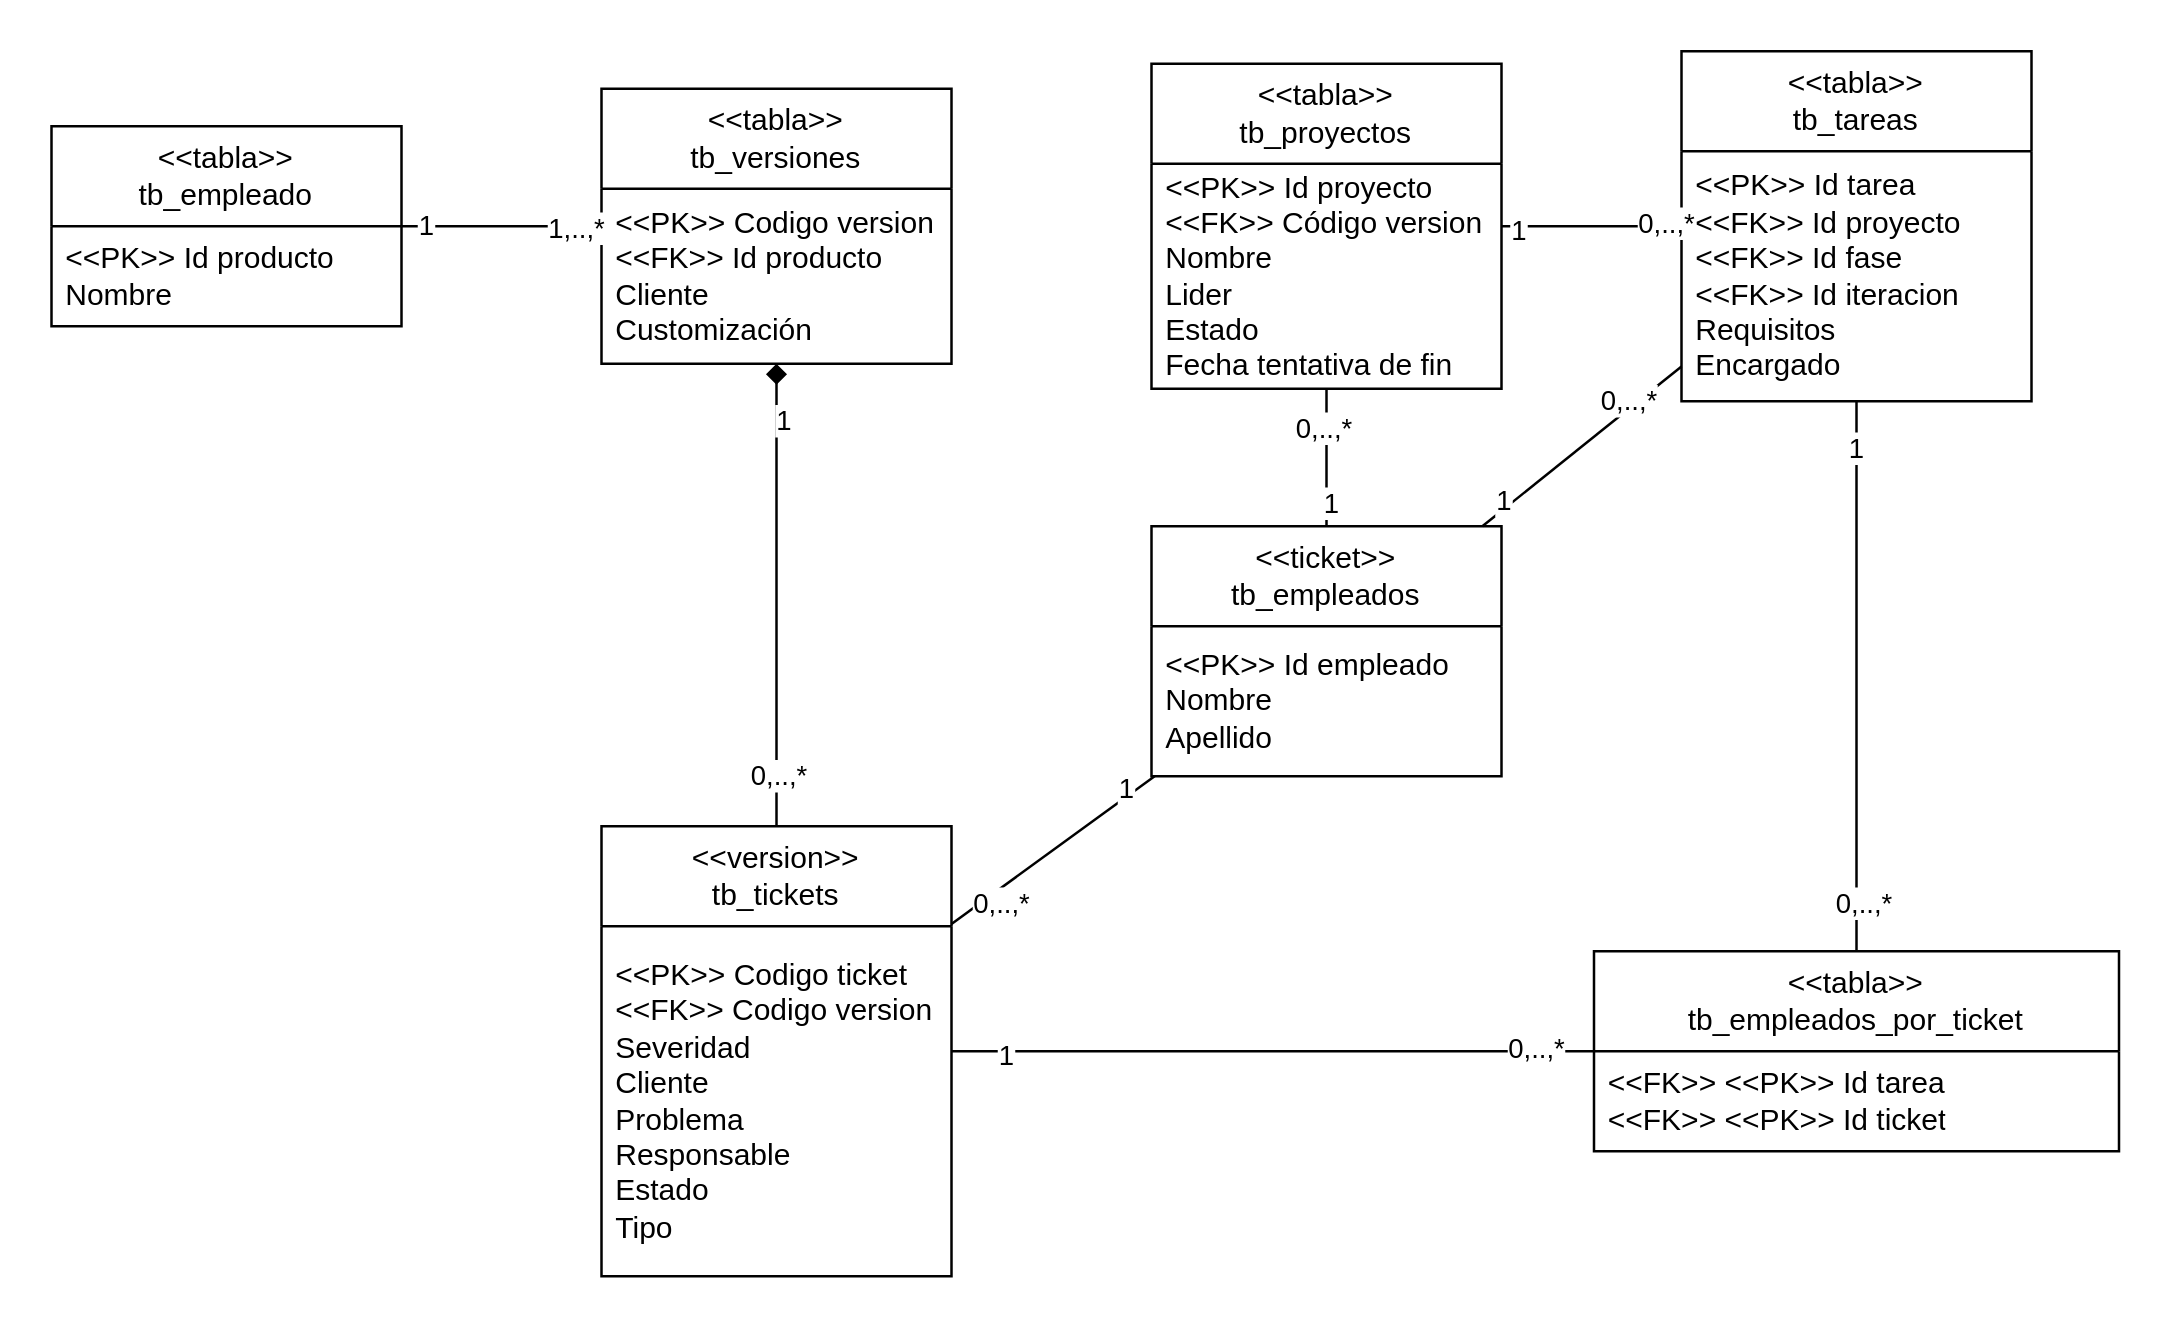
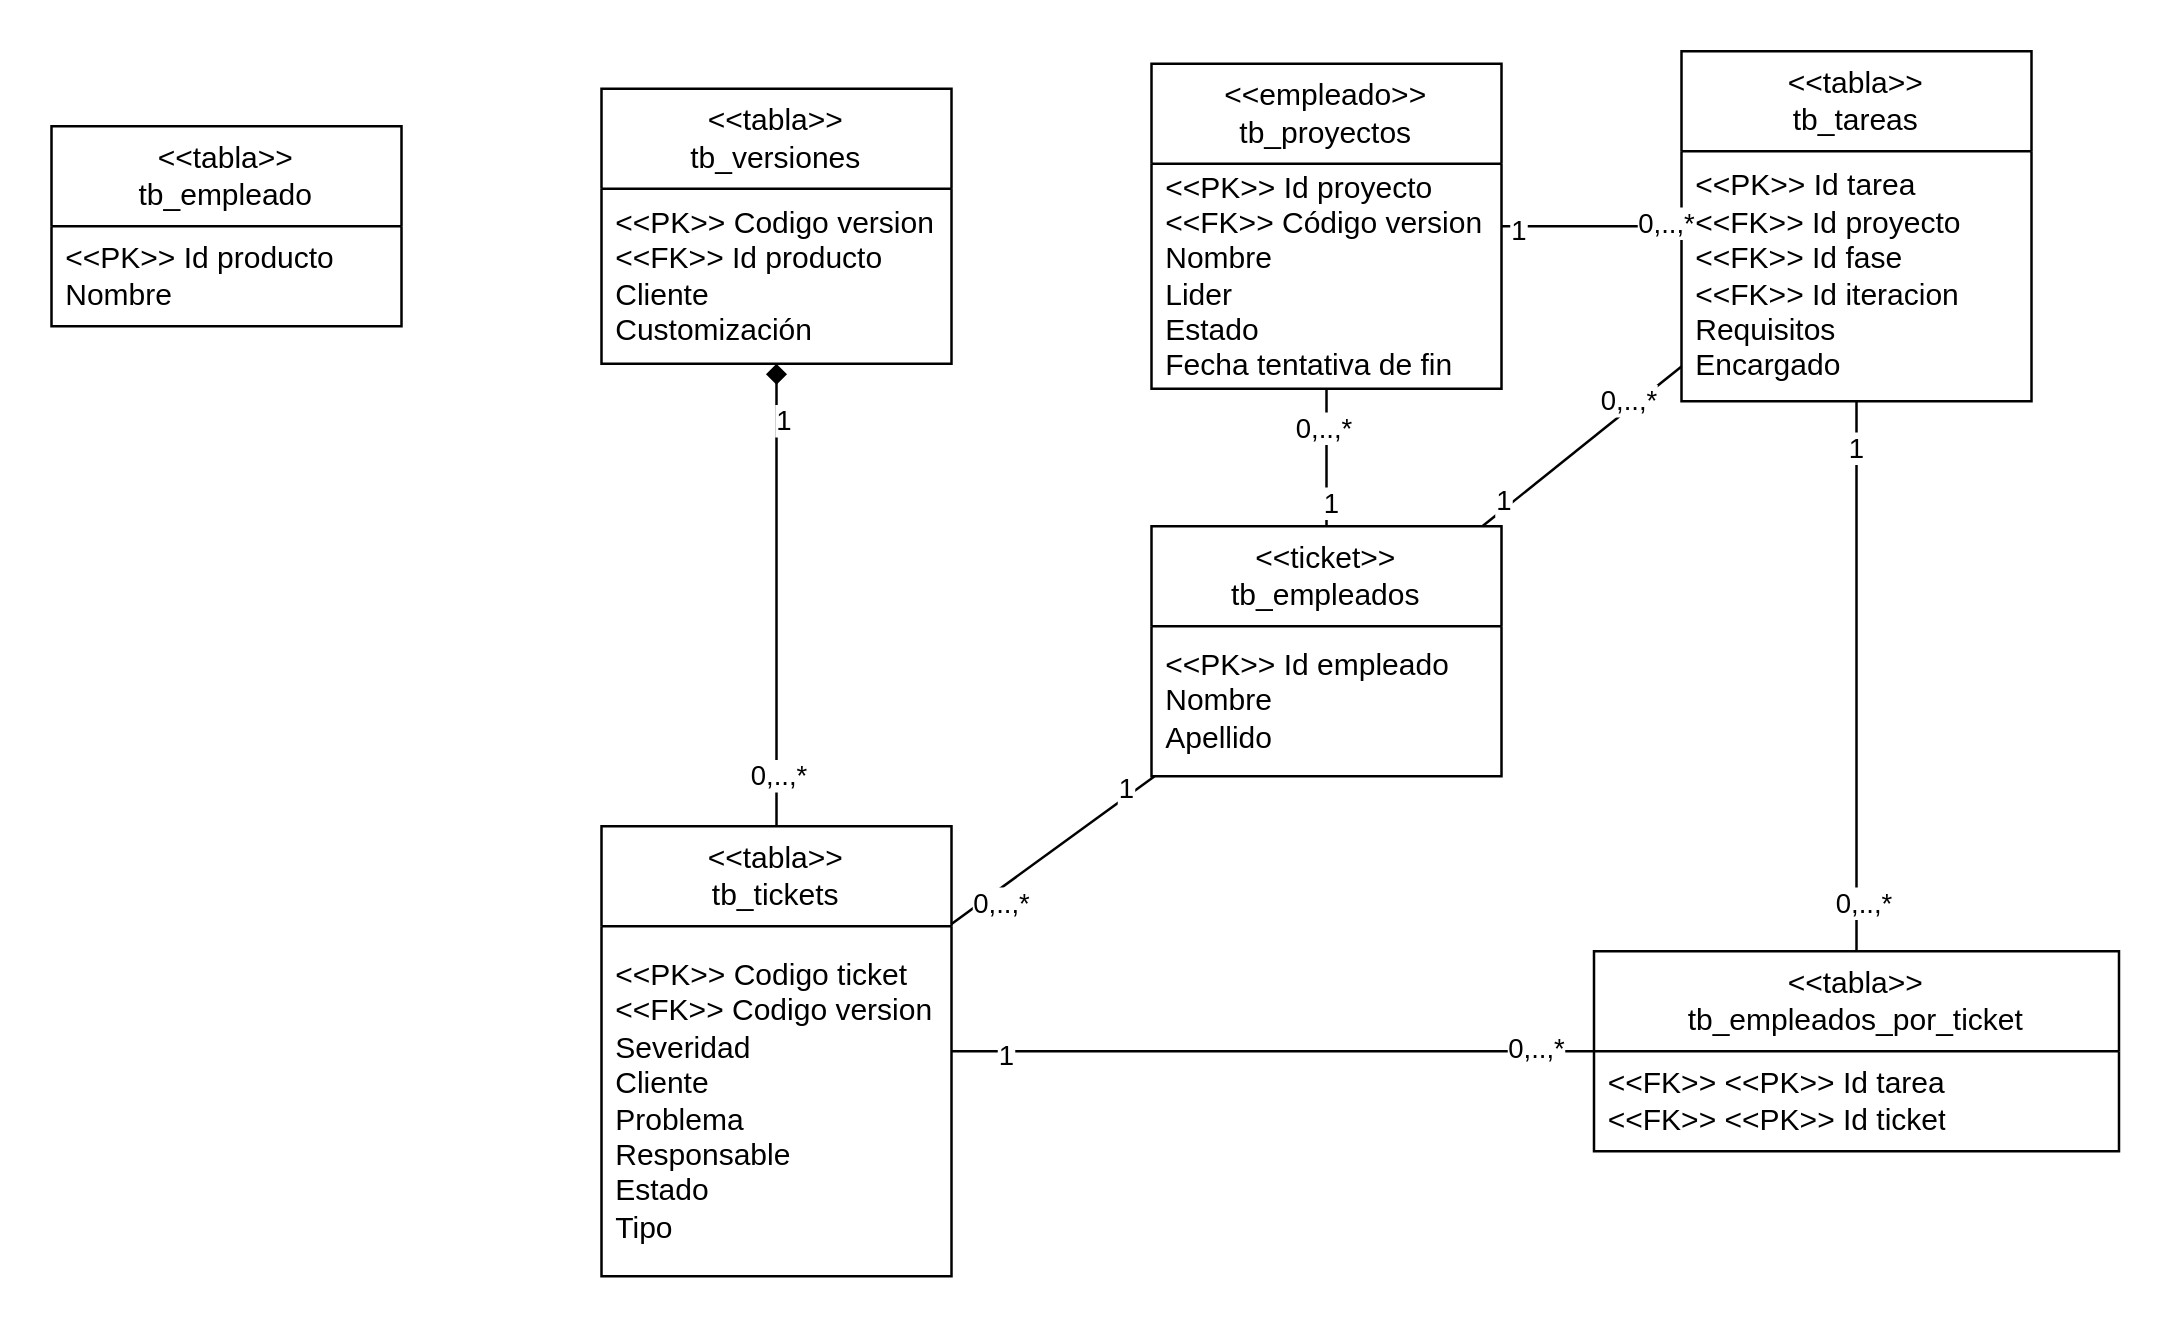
(1326, 114) -> (1326, 114)
(482, 226) -> none
(776, 876) -> (776, 876)
